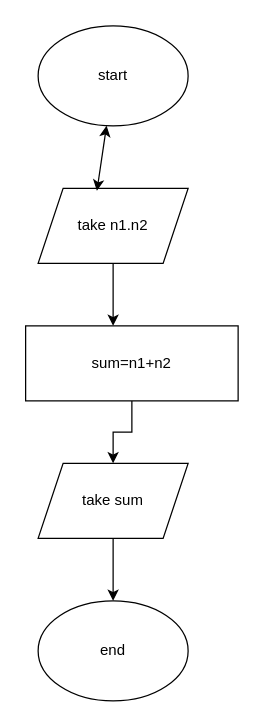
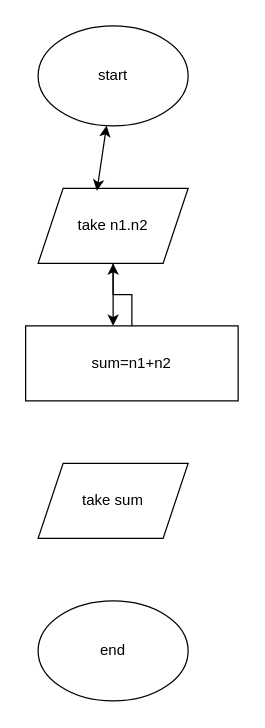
(127, 432) -> (132, 302)
(113, 565) -> none
